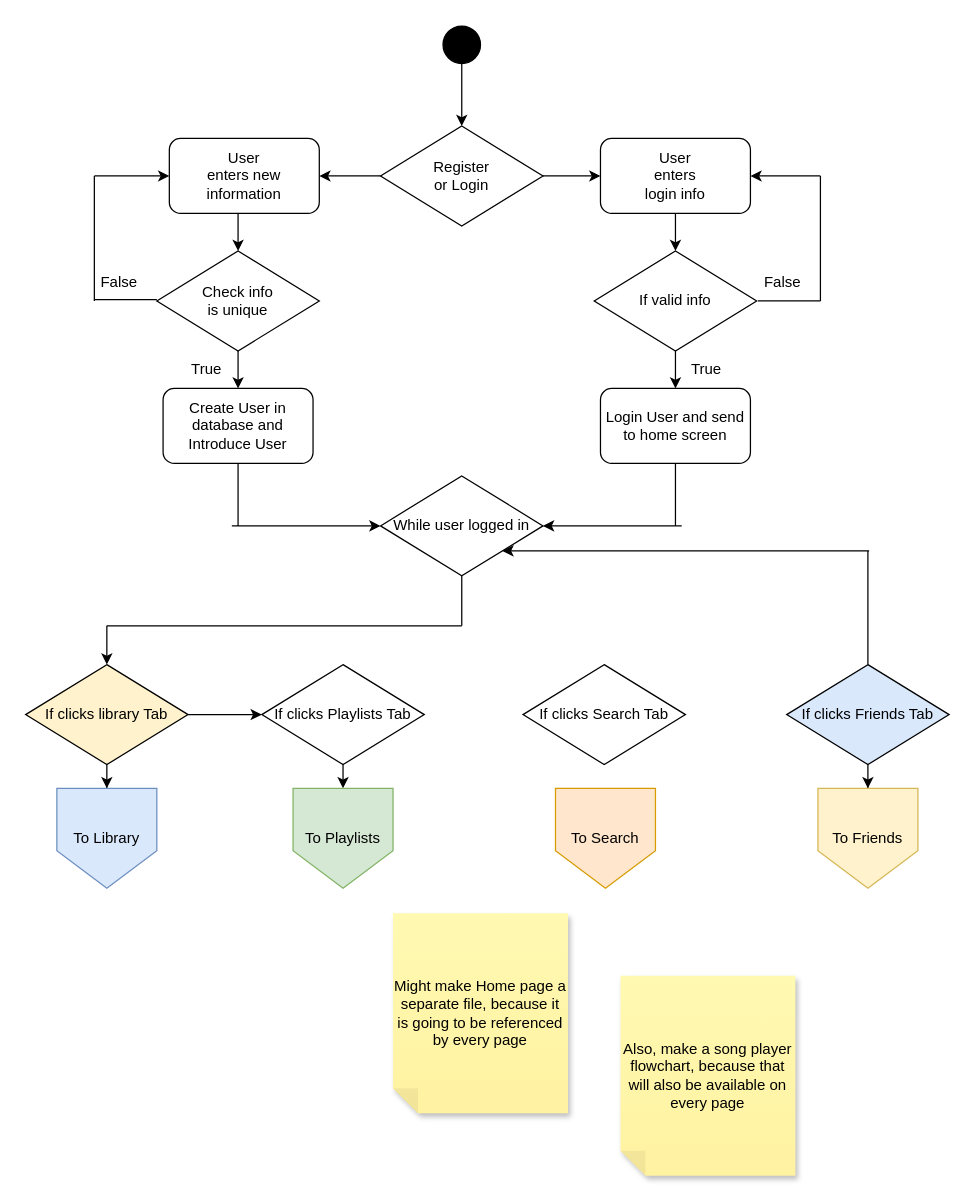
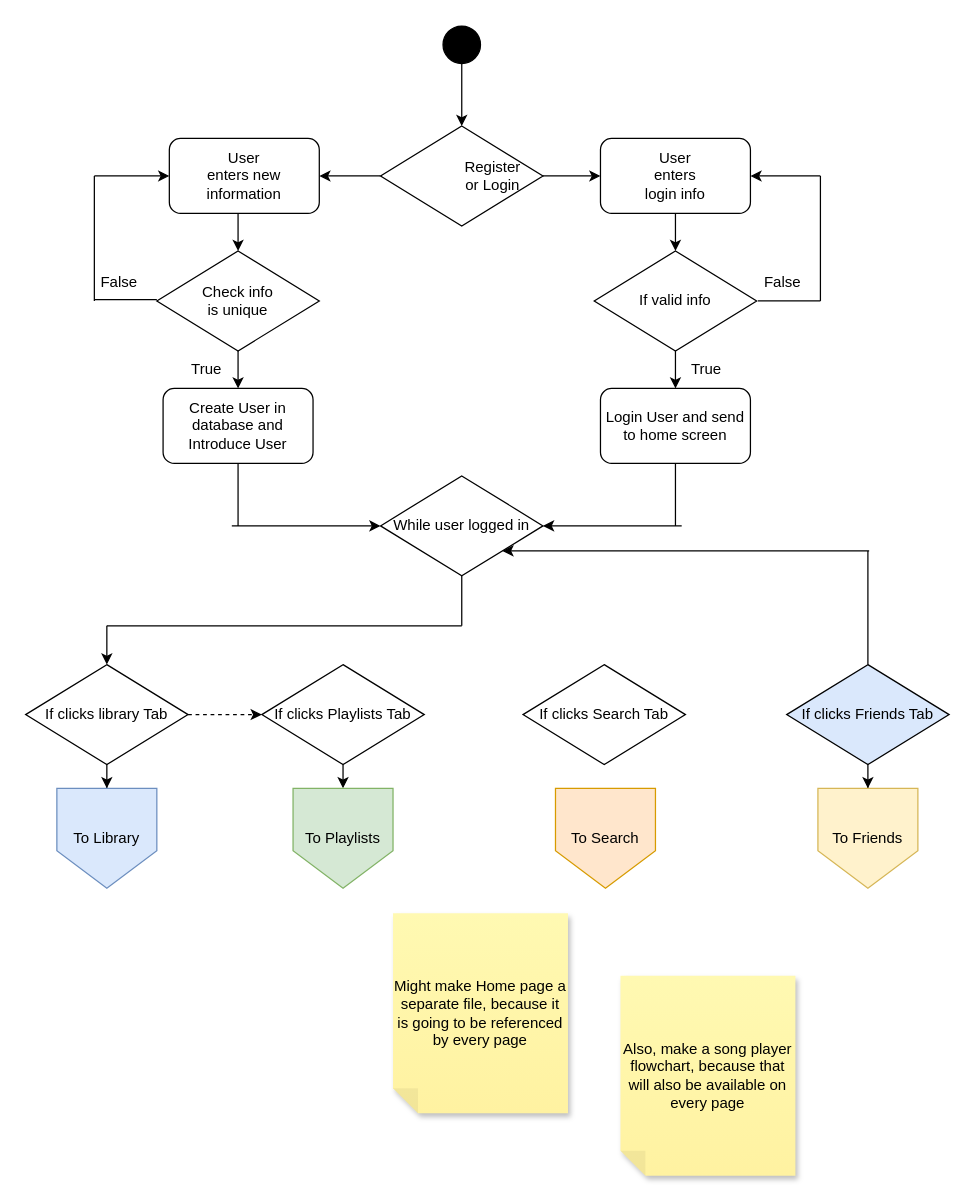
(462, 176) -> (493, 176)
(107, 714) -> (107, 714)
(222, 714) -> (222, 714)
